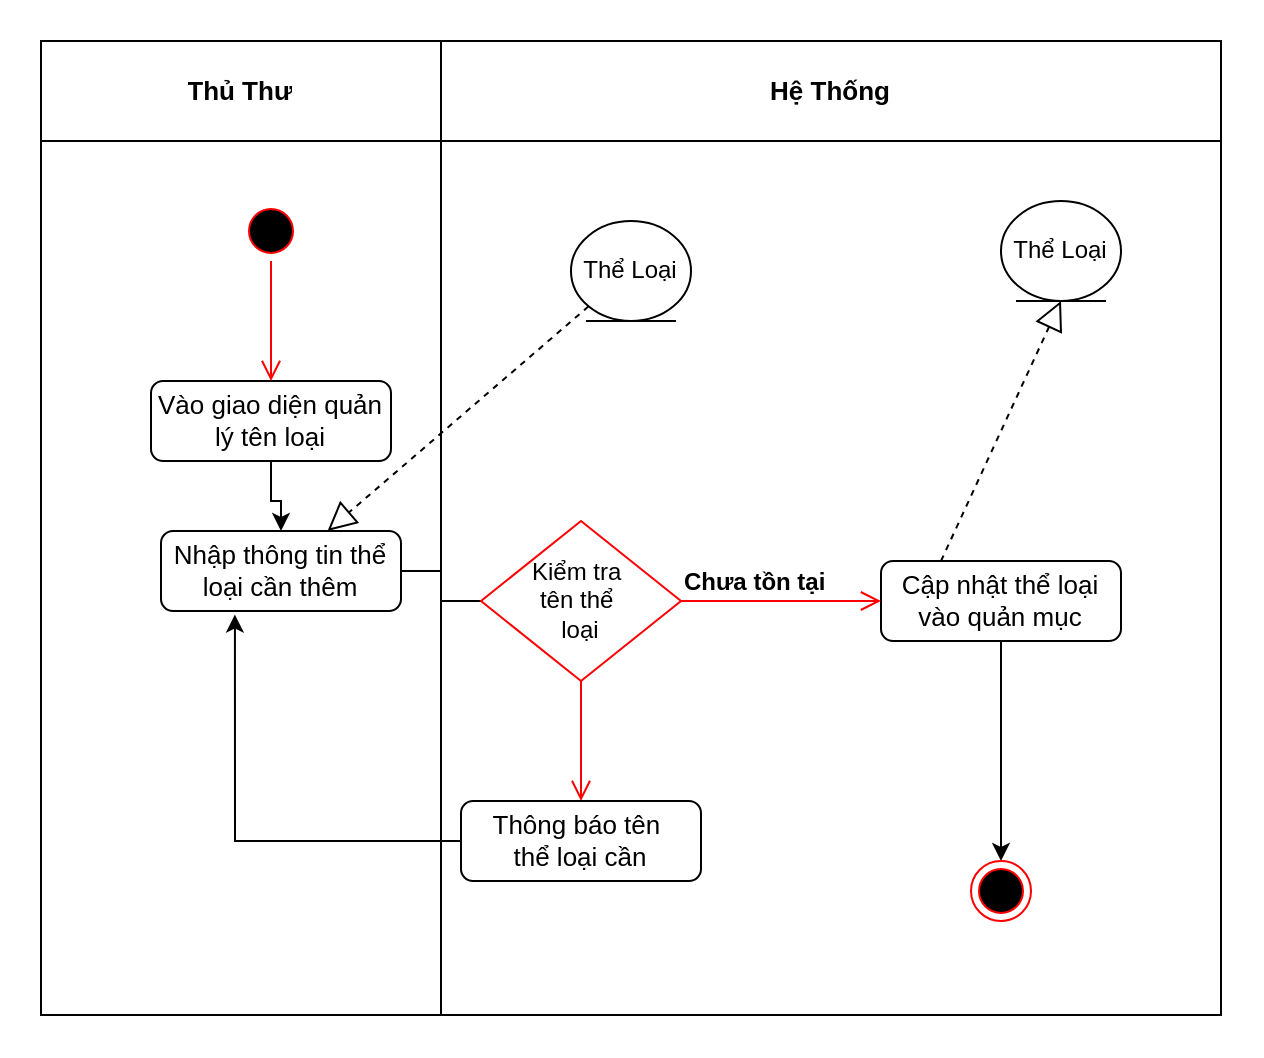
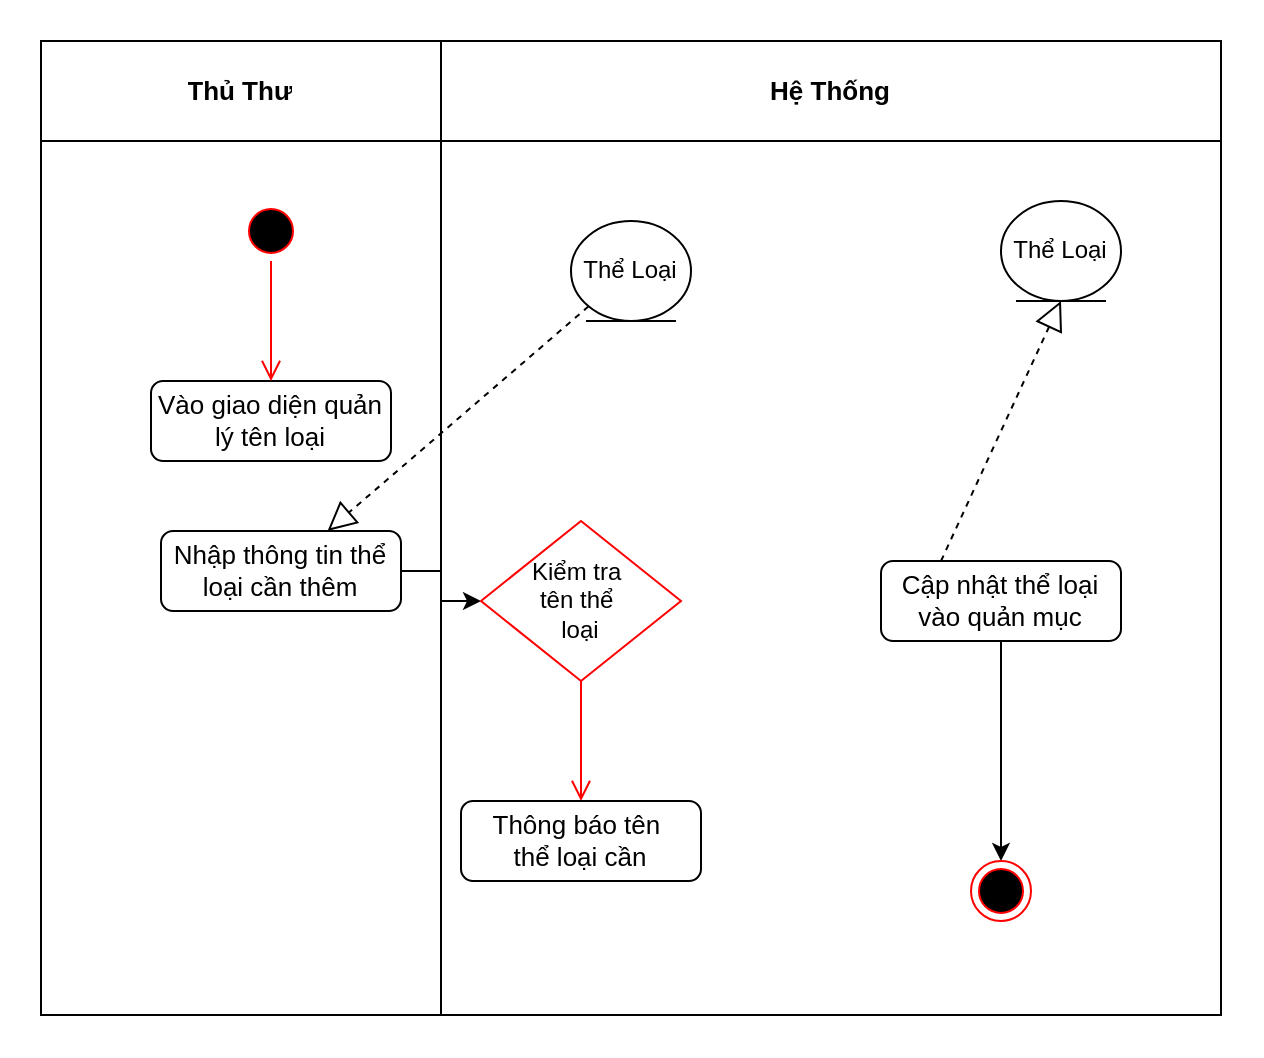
(271, 494) -> none
(471, 601) -> (466, 601)
(778, 601) -> none
(242, 841) -> none
